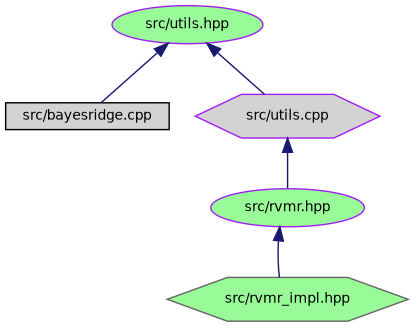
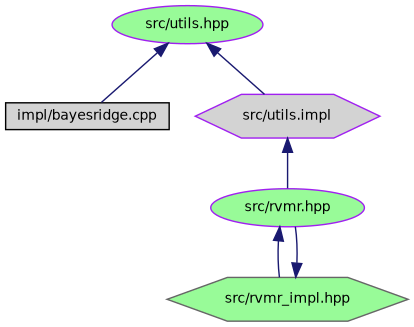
(87, 116) -> (87, 116)
(288, 116) -> (288, 116)
none -> (297, 245)
